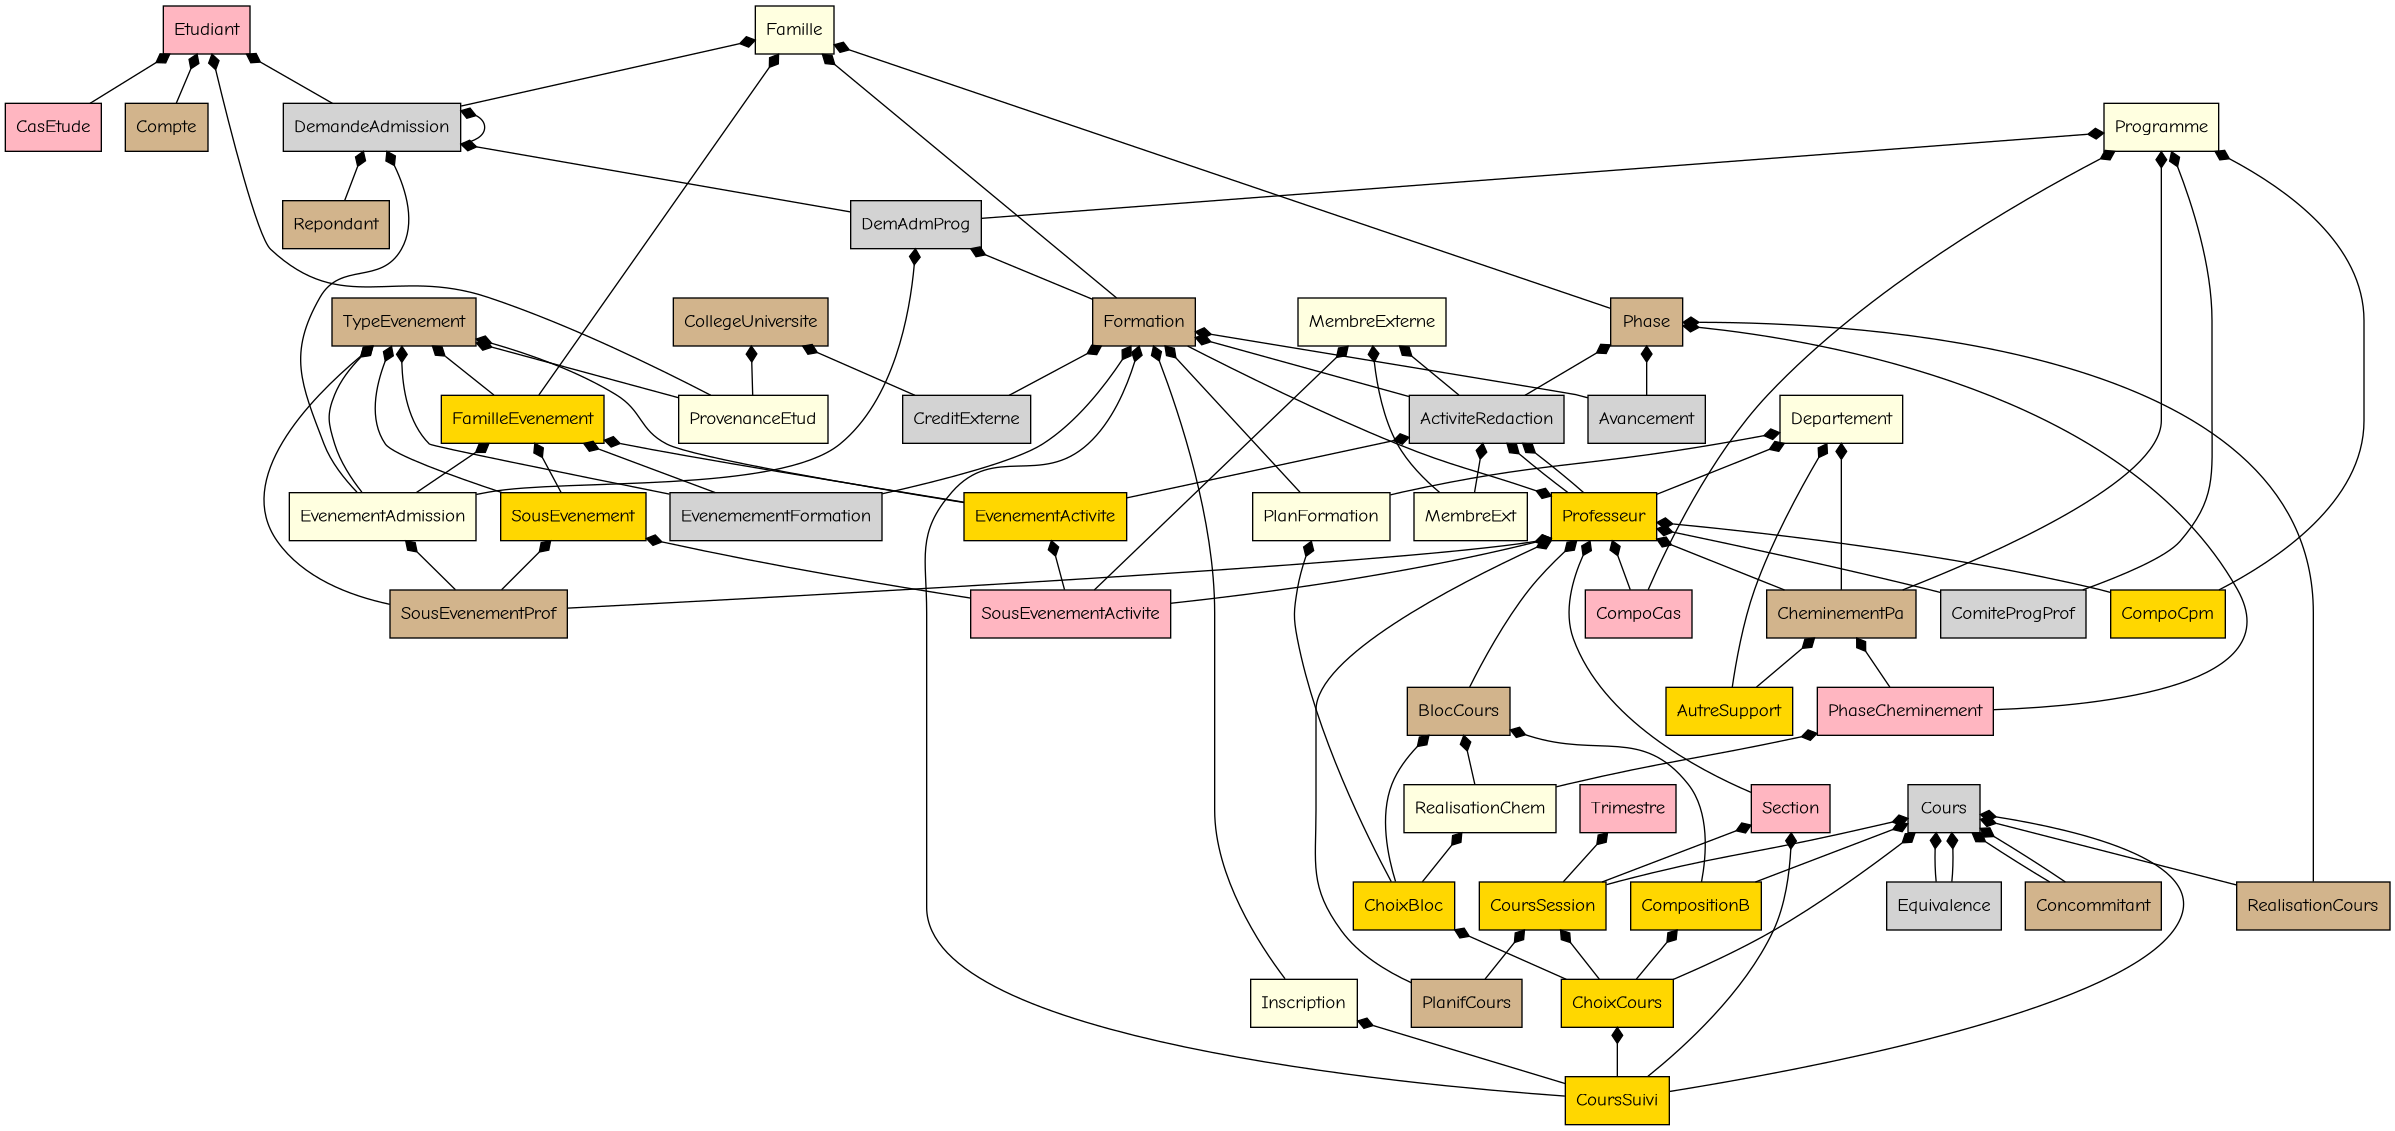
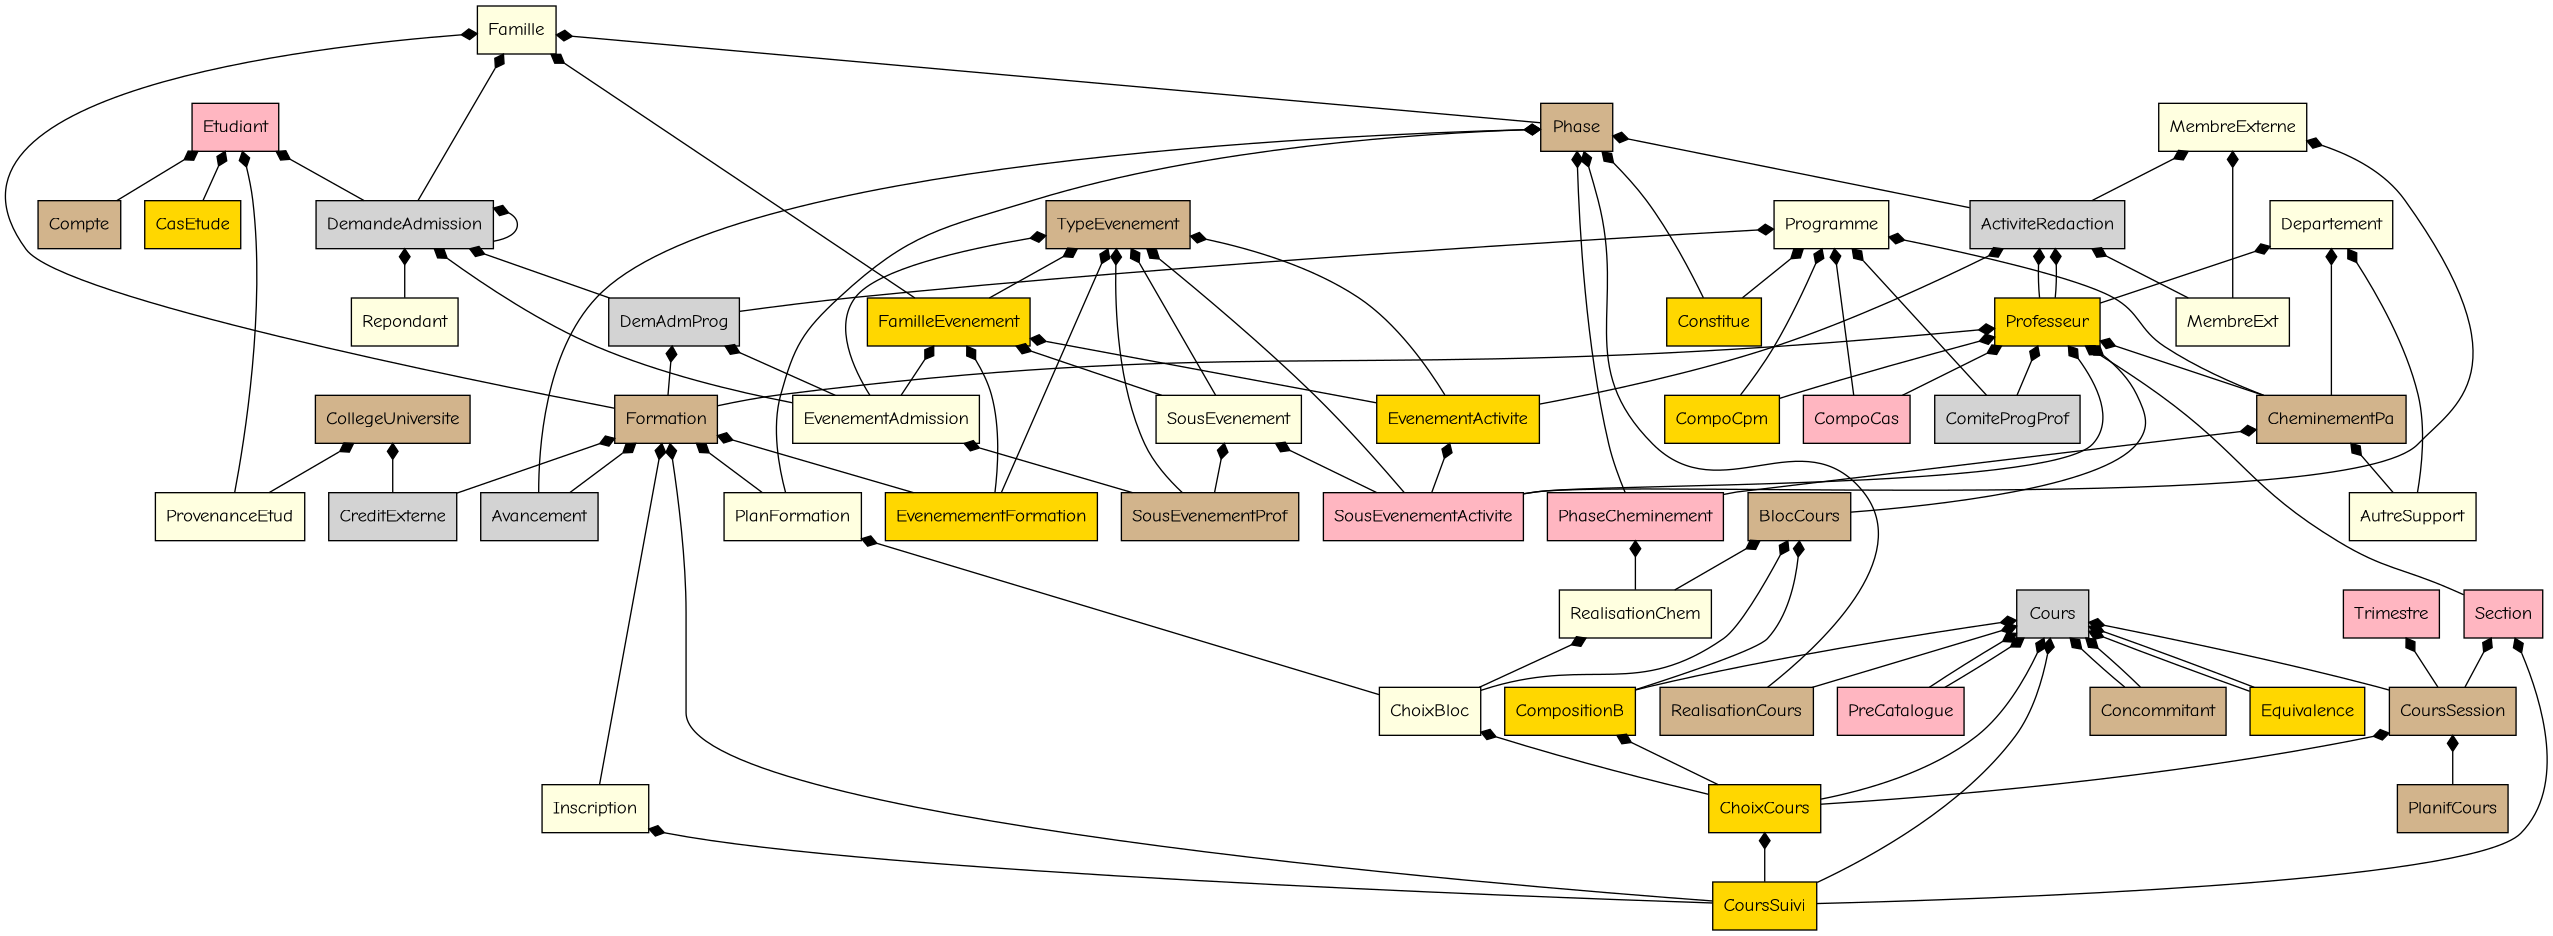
(53, 127) -> (193, 225)
(336, 225) -> (405, 322)
none -> (1714, 322)
(1310, 369) -> none
(604, 378) -> (1288, 370)
(1577, 464) -> (1063, 192)
(573, 517) -> (1229, 419)
(776, 517) -> (991, 517)
(1052, 581) -> none
(1729, 711) -> (2413, 517)
none -> (1901, 711)
(1316, 742) -> none
(1404, 906) -> (1430, 711)
(1543, 906) -> (2453, 711)
(1944, 906) -> (2307, 711)
